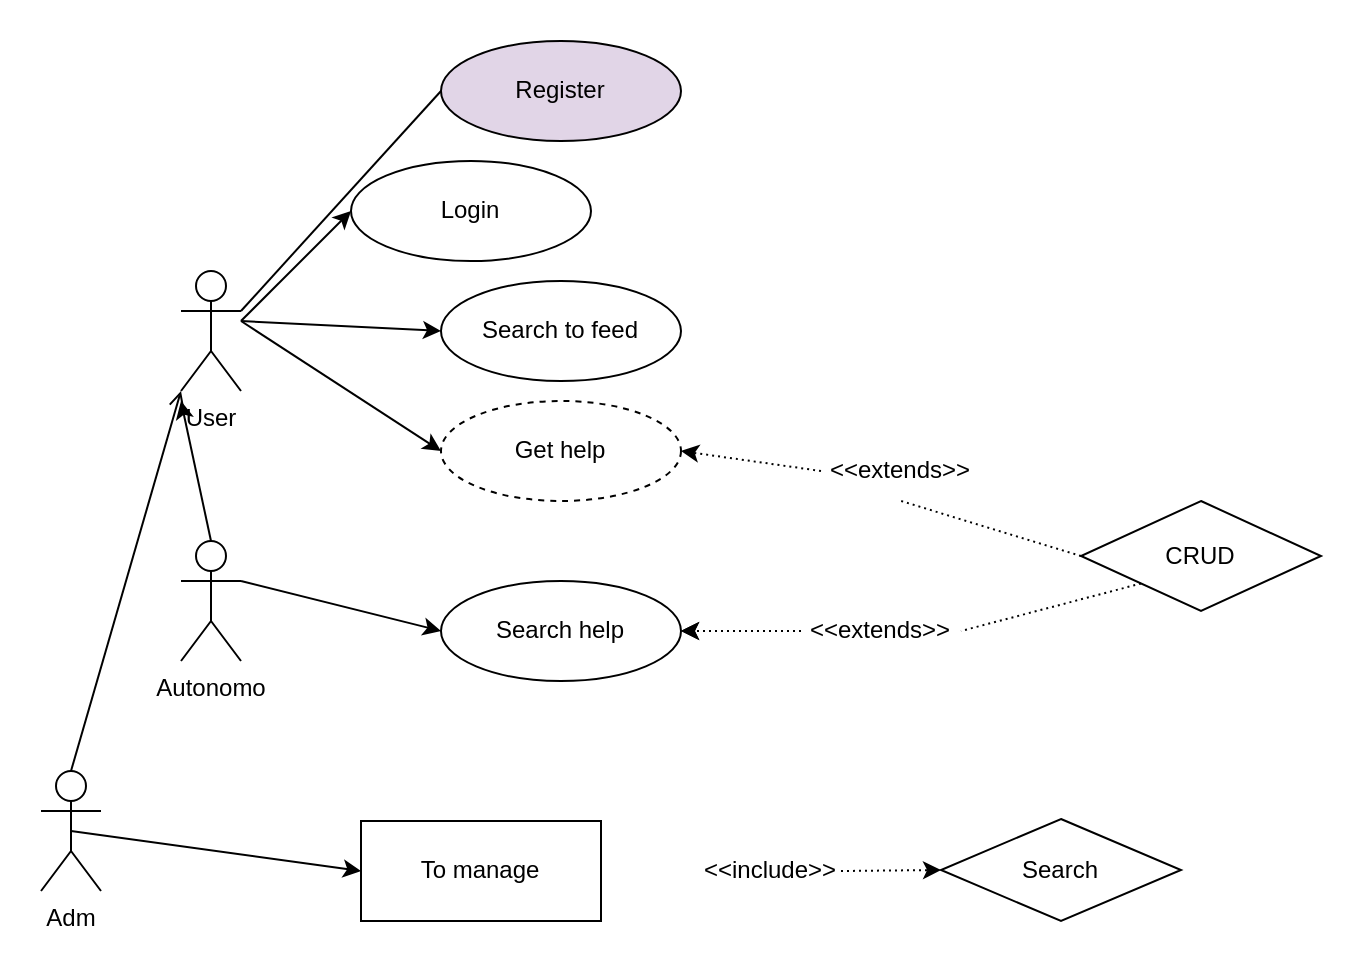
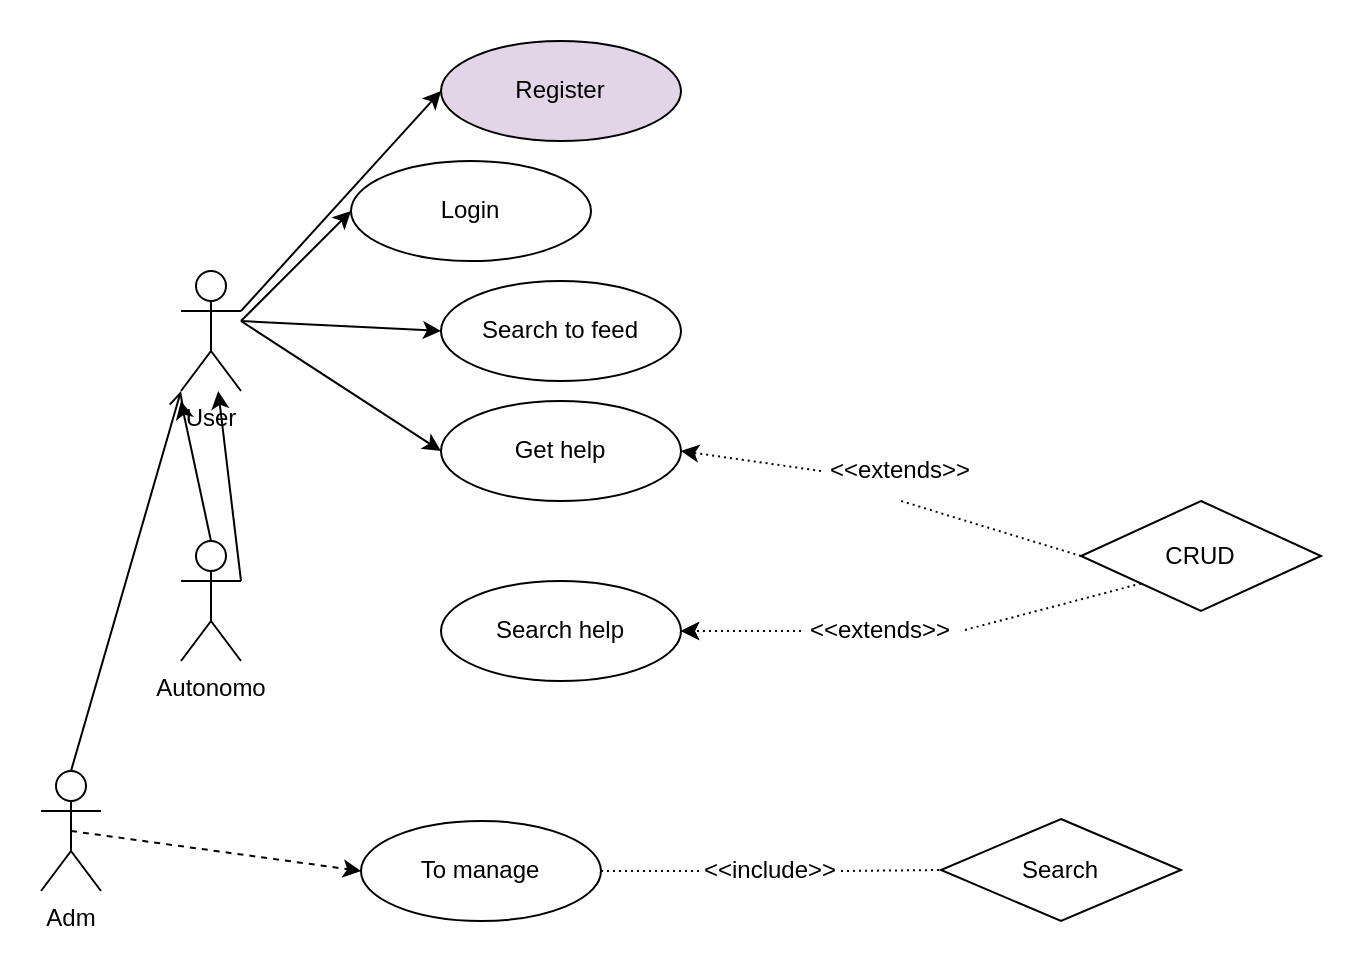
(435, 98) -> (431, 102)
(561, 451) -> (561, 451)
(335, 605) -> (230, 491)
(210, 850) -> (210, 850)
(926, 870) -> (931, 870)
(481, 871) -> (481, 871)
none -> (650, 871)
